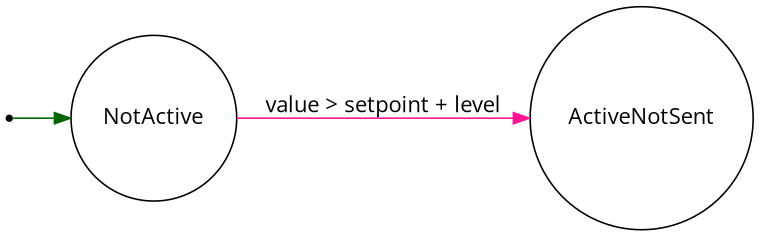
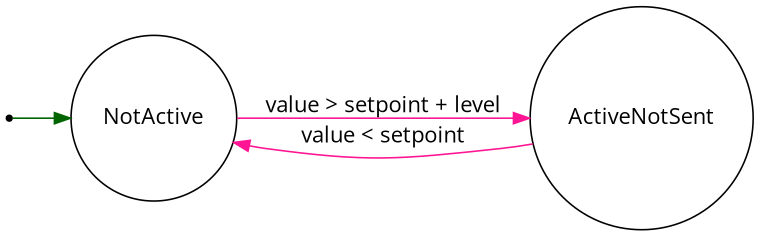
none -> (391, 158)
